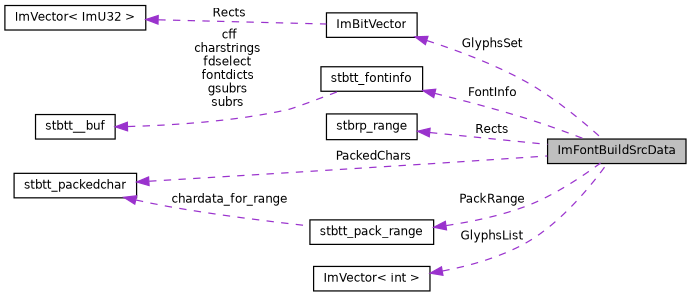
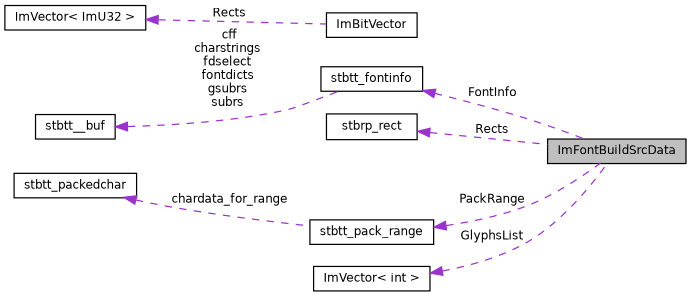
(521, 79) -> none
(372, 127) -> (372, 127)
(348, 169) -> none
